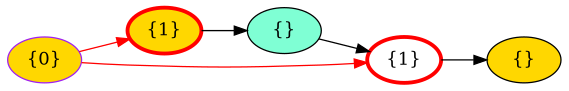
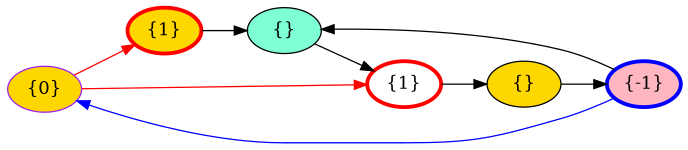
none -> (644, 84)
